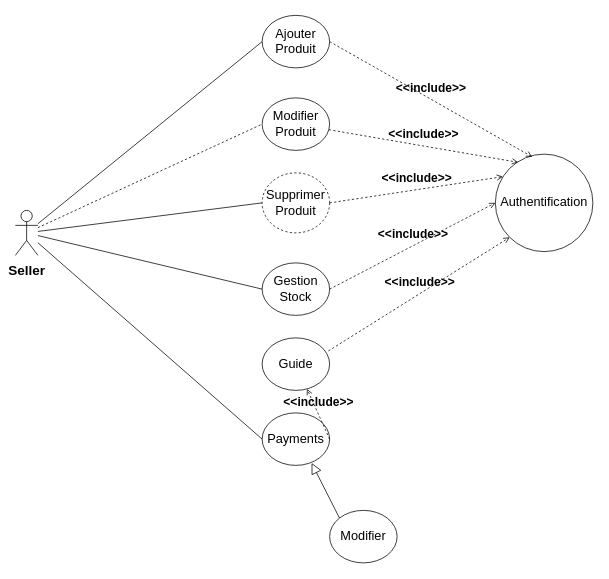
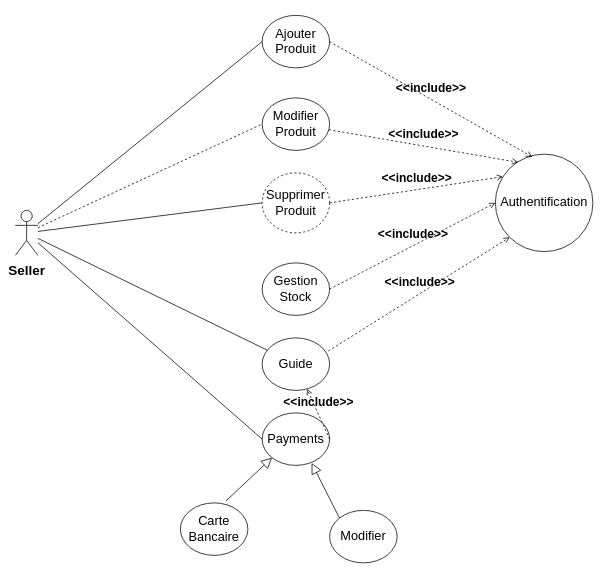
(150, 262) -> (152, 294)
none -> (245, 483)
none -> (214, 529)
